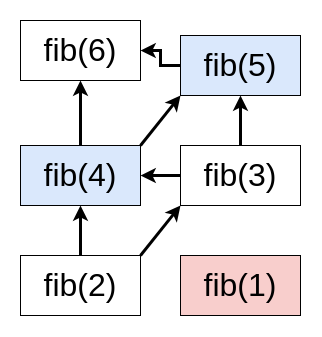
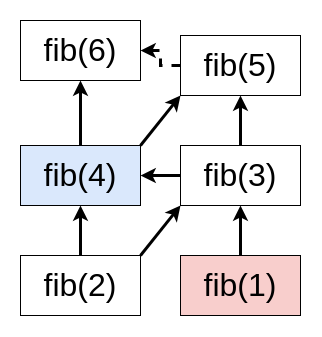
(168, 66) -> (168, 66)
(241, 66) -> (241, 66)
none -> (241, 236)
